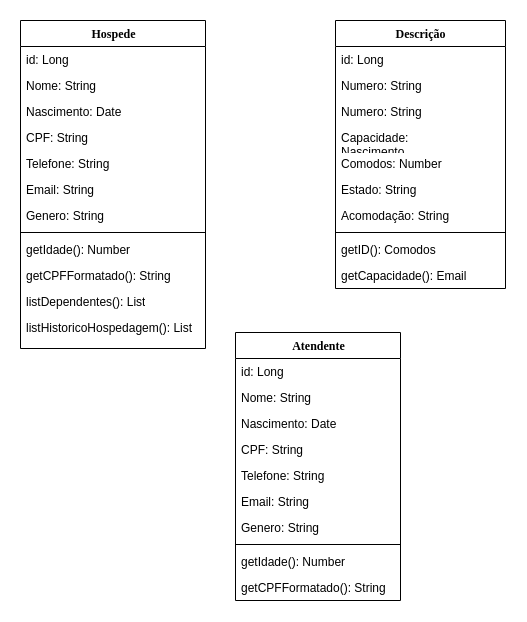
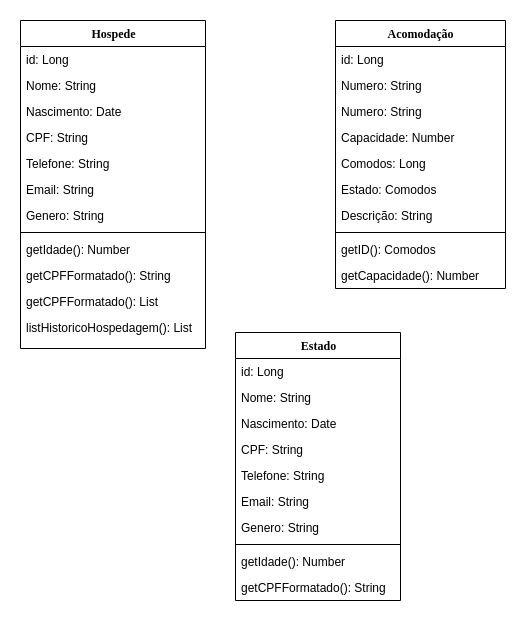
(421, 35) -> (421, 35)
(409, 139) -> (397, 139)
(389, 165) -> (382, 165)
(384, 191) -> (389, 191)
(397, 217) -> (392, 217)
(408, 277) -> (414, 277)
(96, 303) -> (99, 303)
(319, 347) -> (319, 347)
